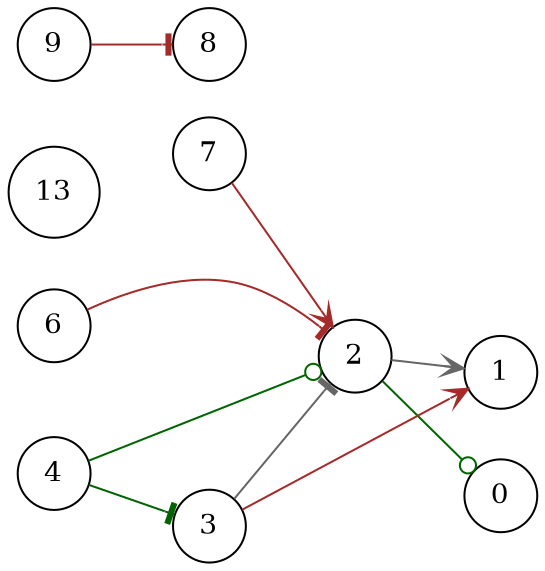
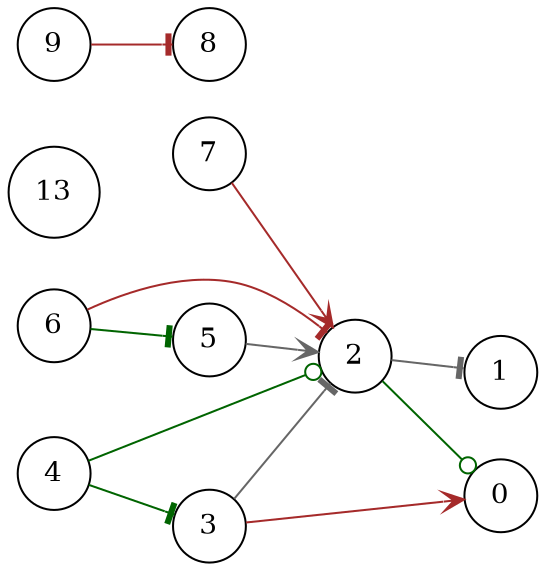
none -> (209, 340)
(423, 364) -> (423, 364)
(346, 454) -> (345, 512)
